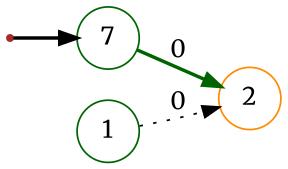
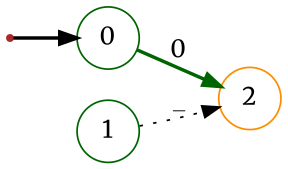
(108, 38) -> (108, 38)
(179, 103) -> (179, 103)
